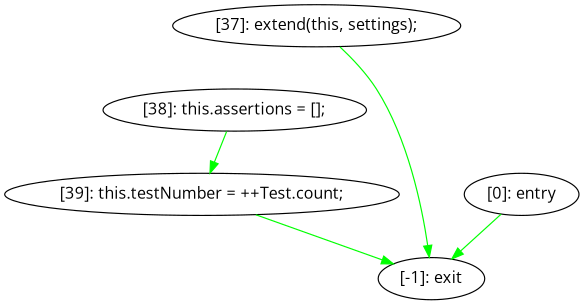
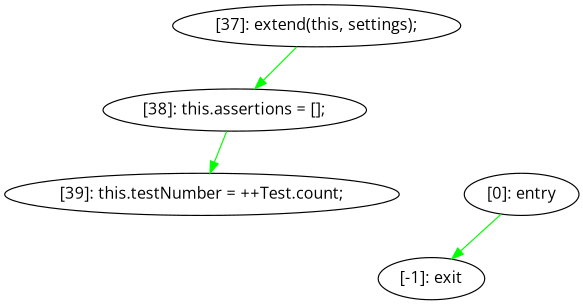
(401, 138) -> (280, 63)
(319, 237) -> none
